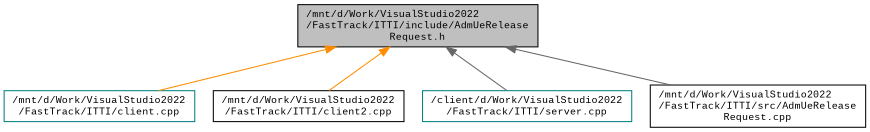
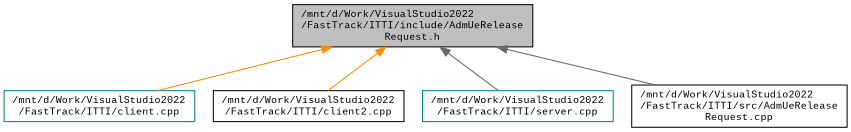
(527, 106) -> (518, 106)
